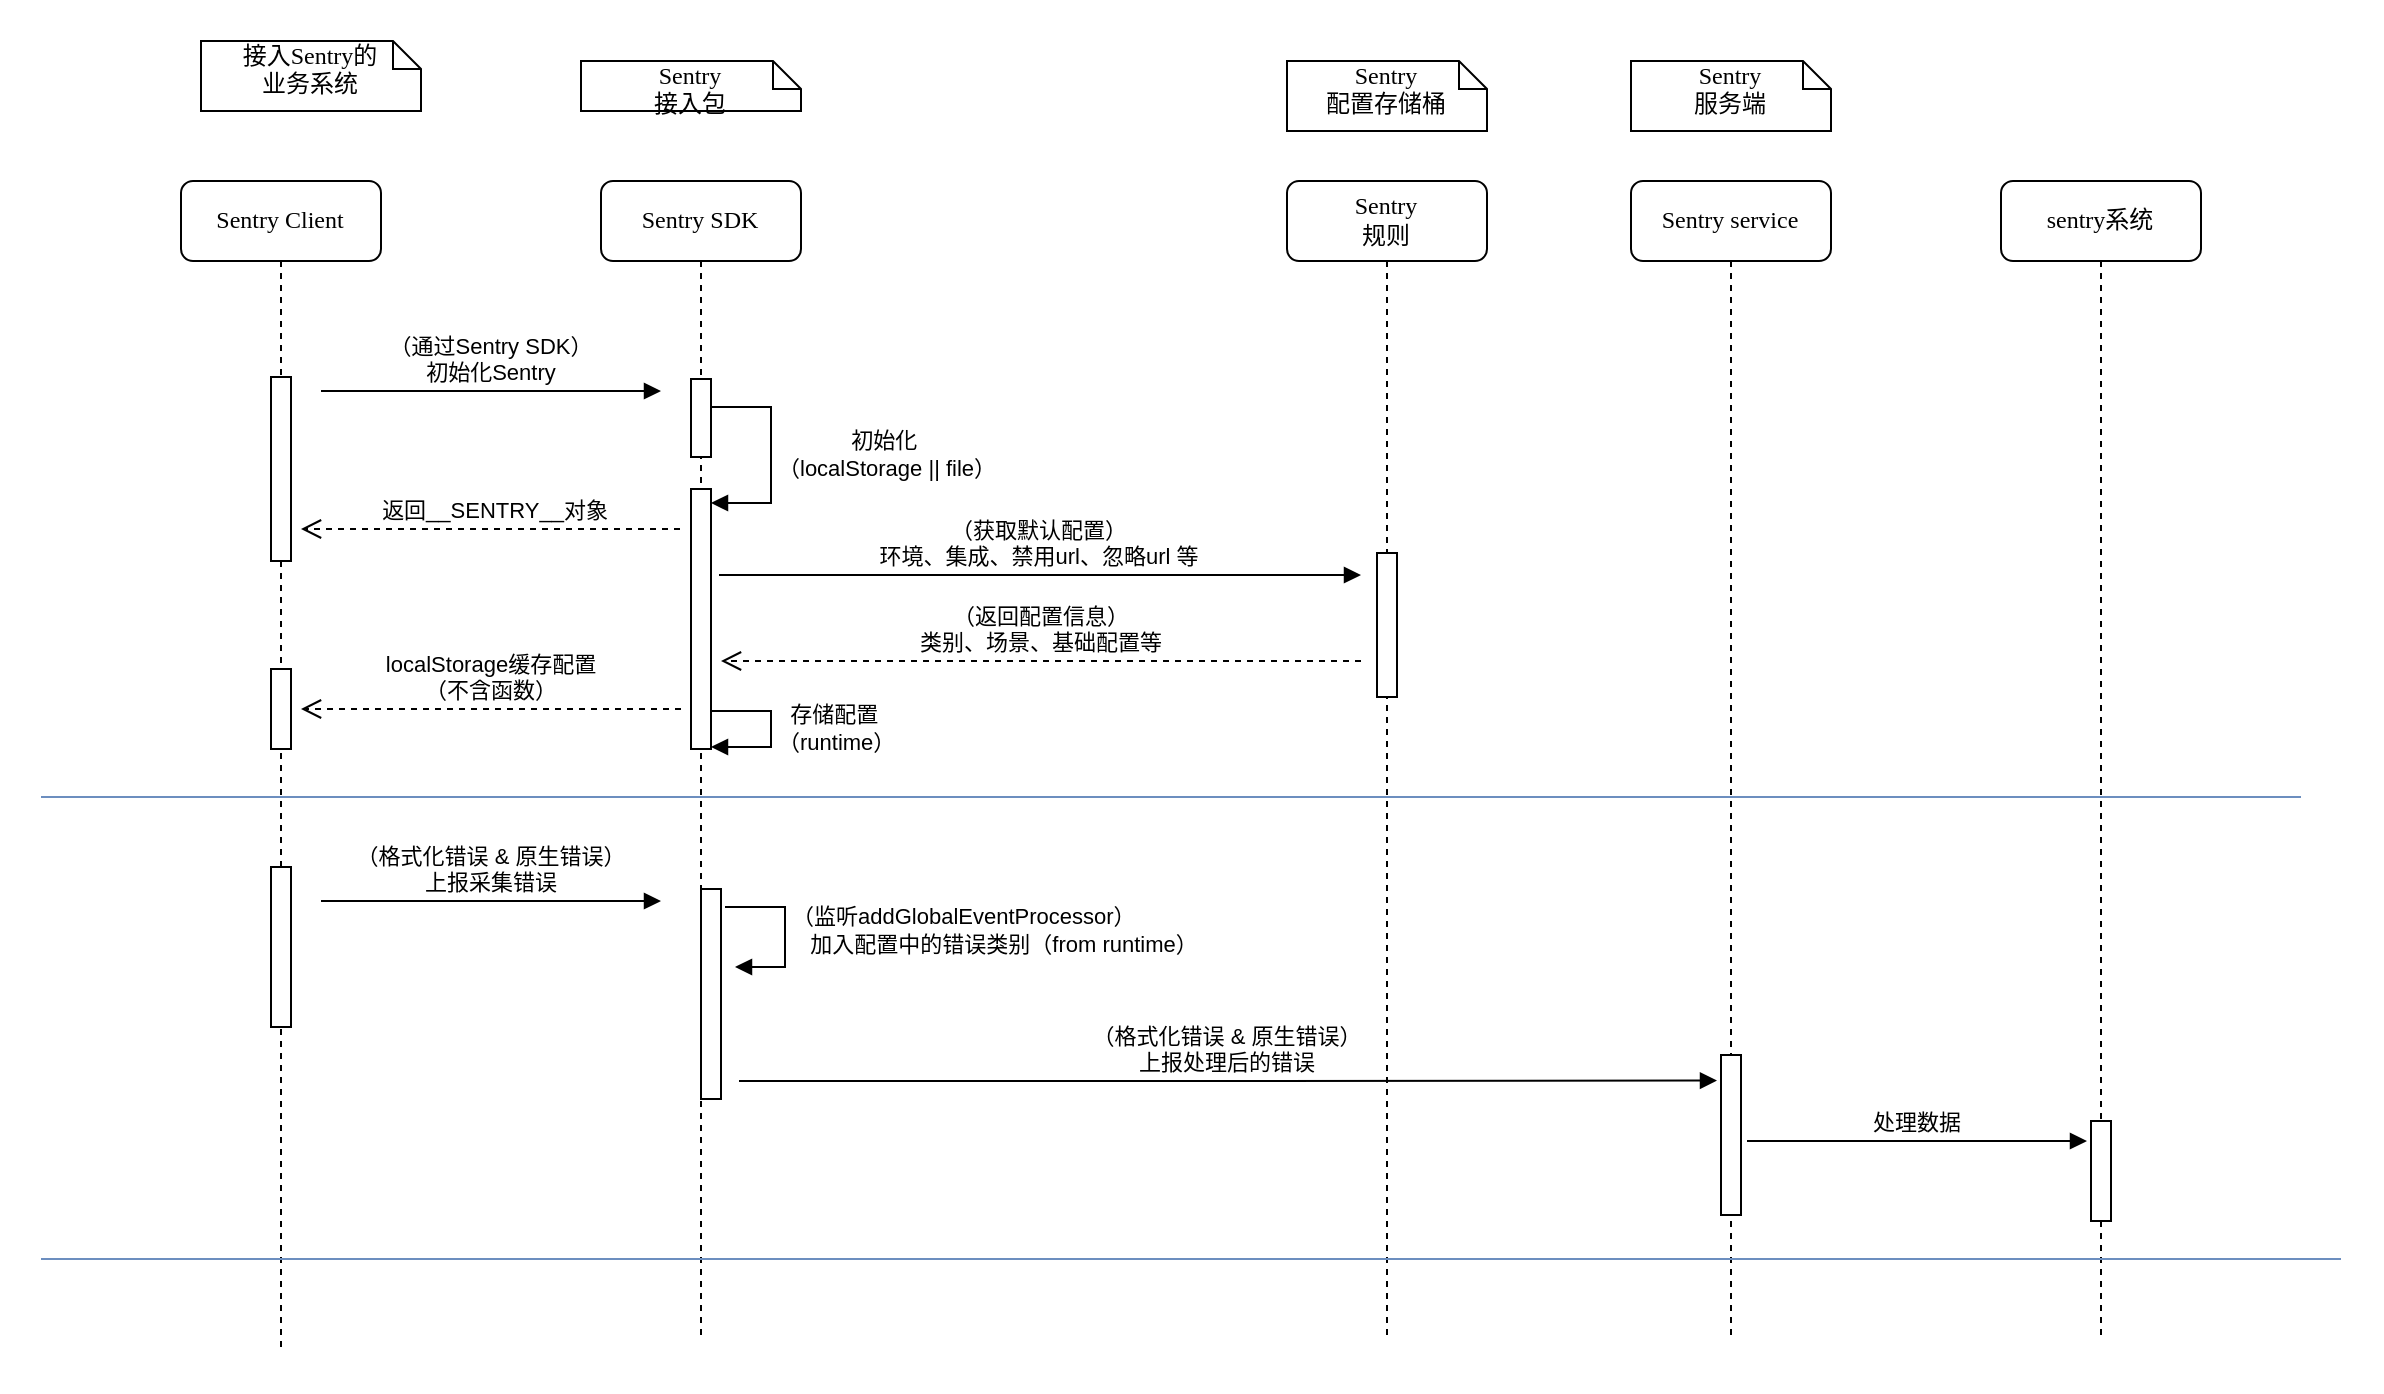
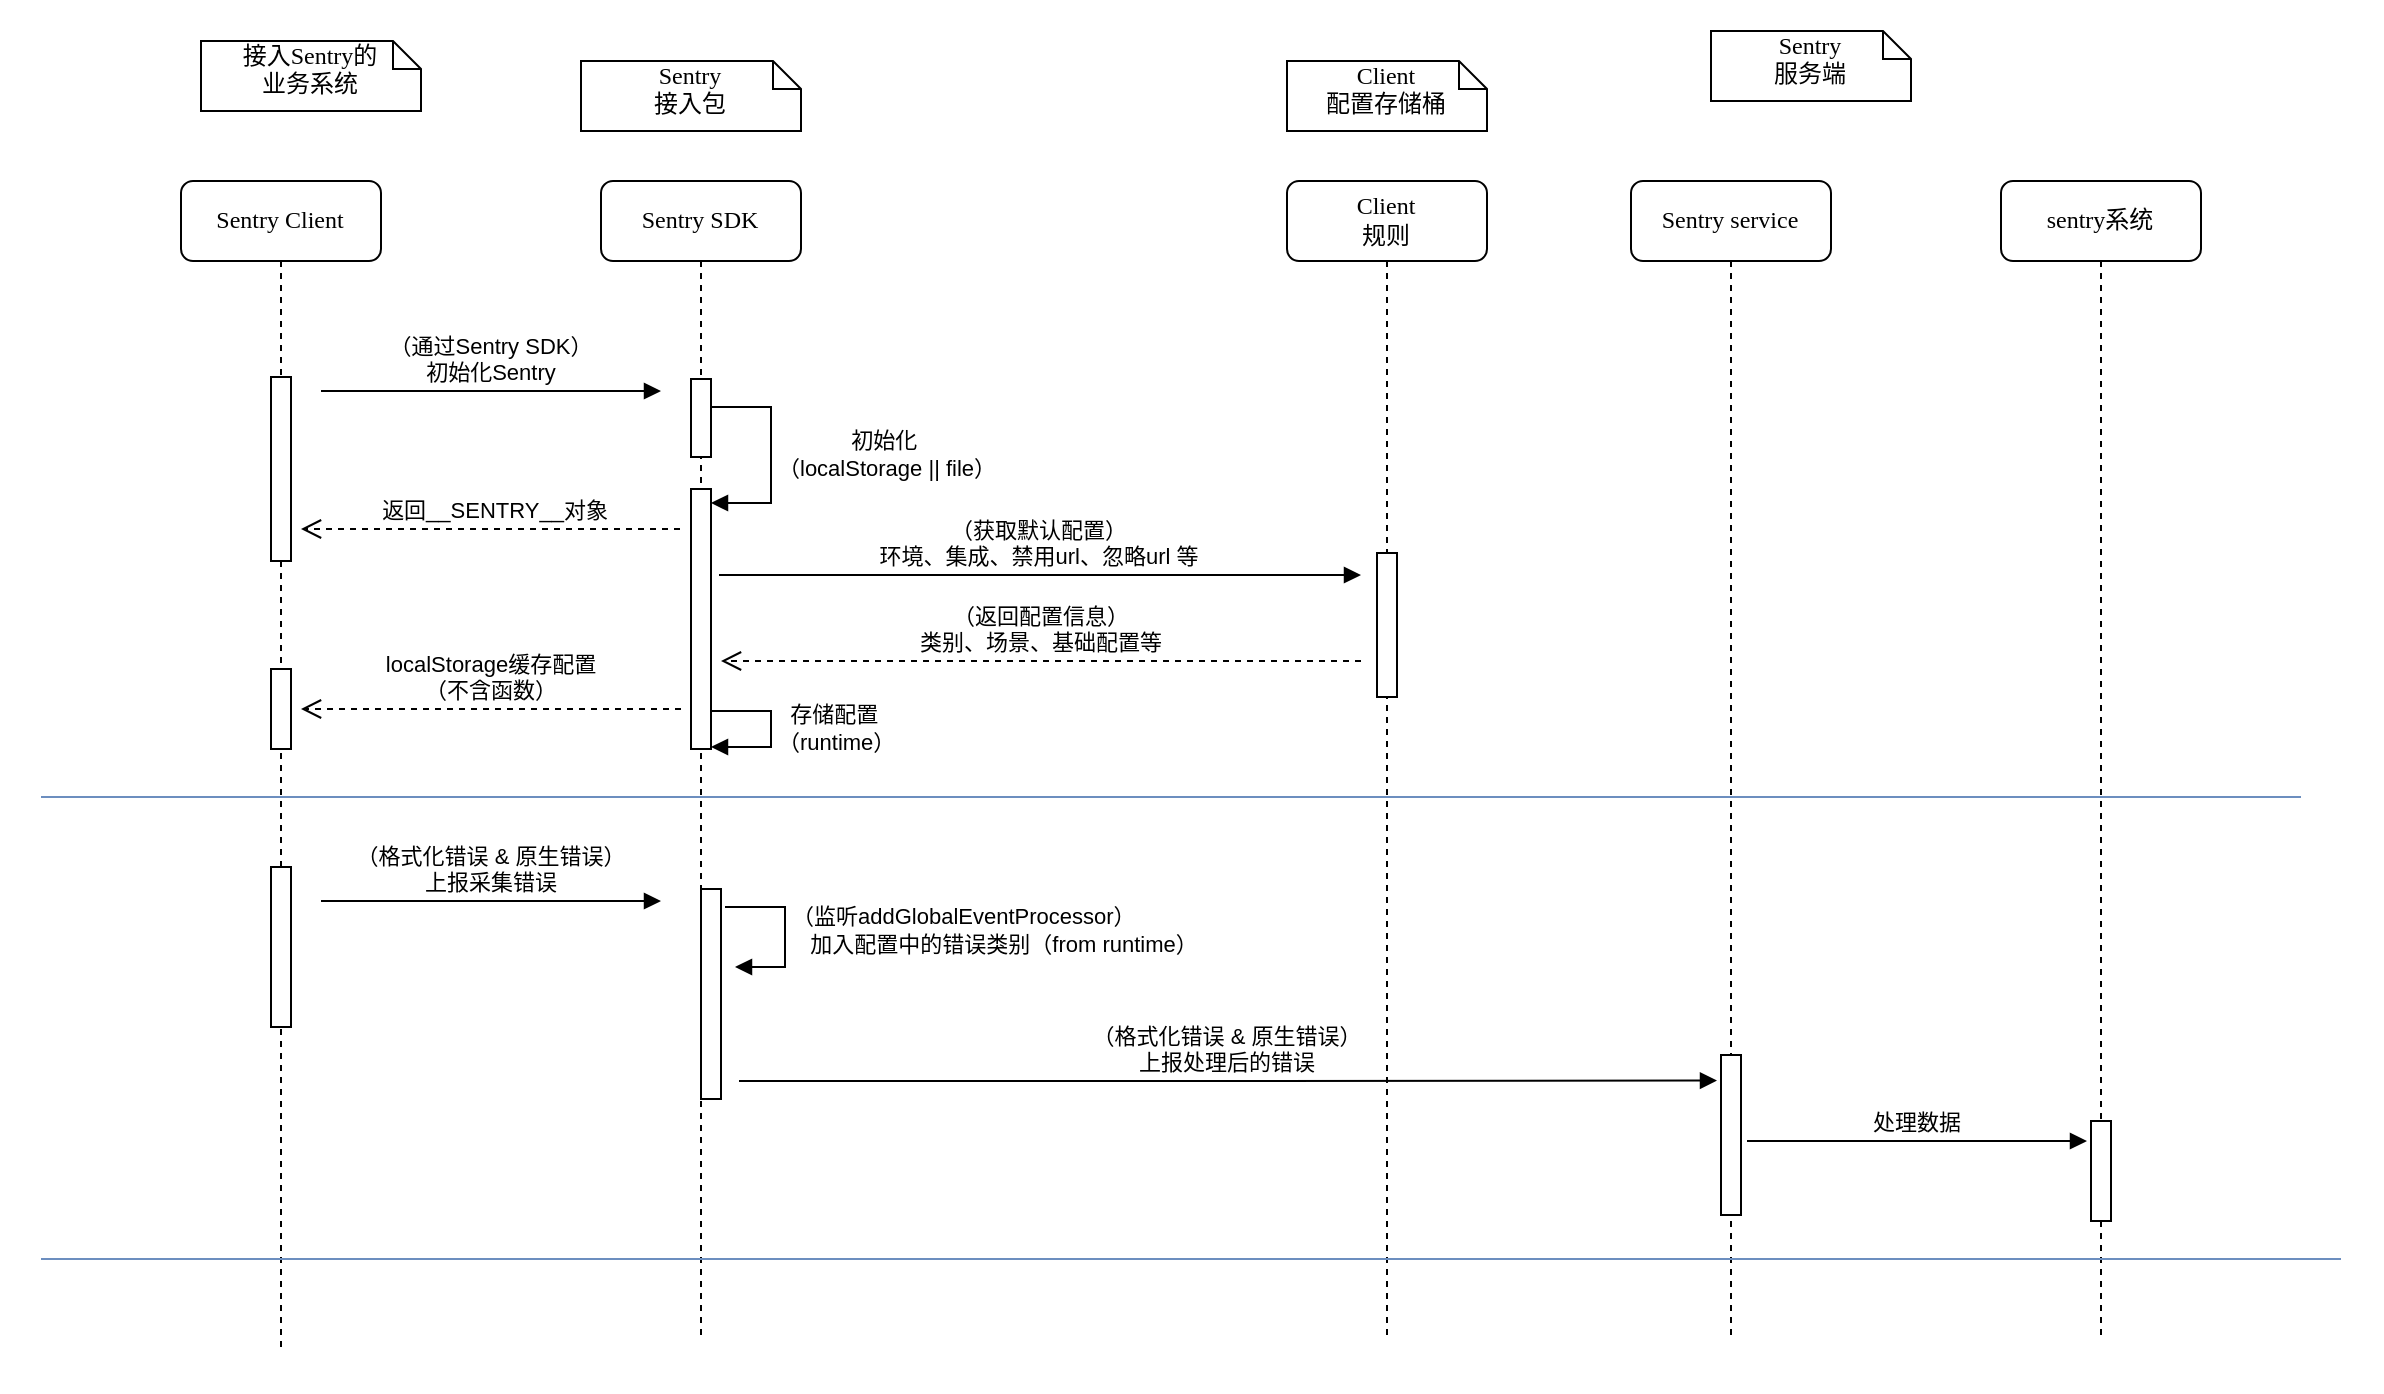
(691, 86) -> (691, 96)
(1387, 92) -> (1387, 92)
(1731, 96) -> (1811, 66)
(1387, 221) -> (1387, 221)
